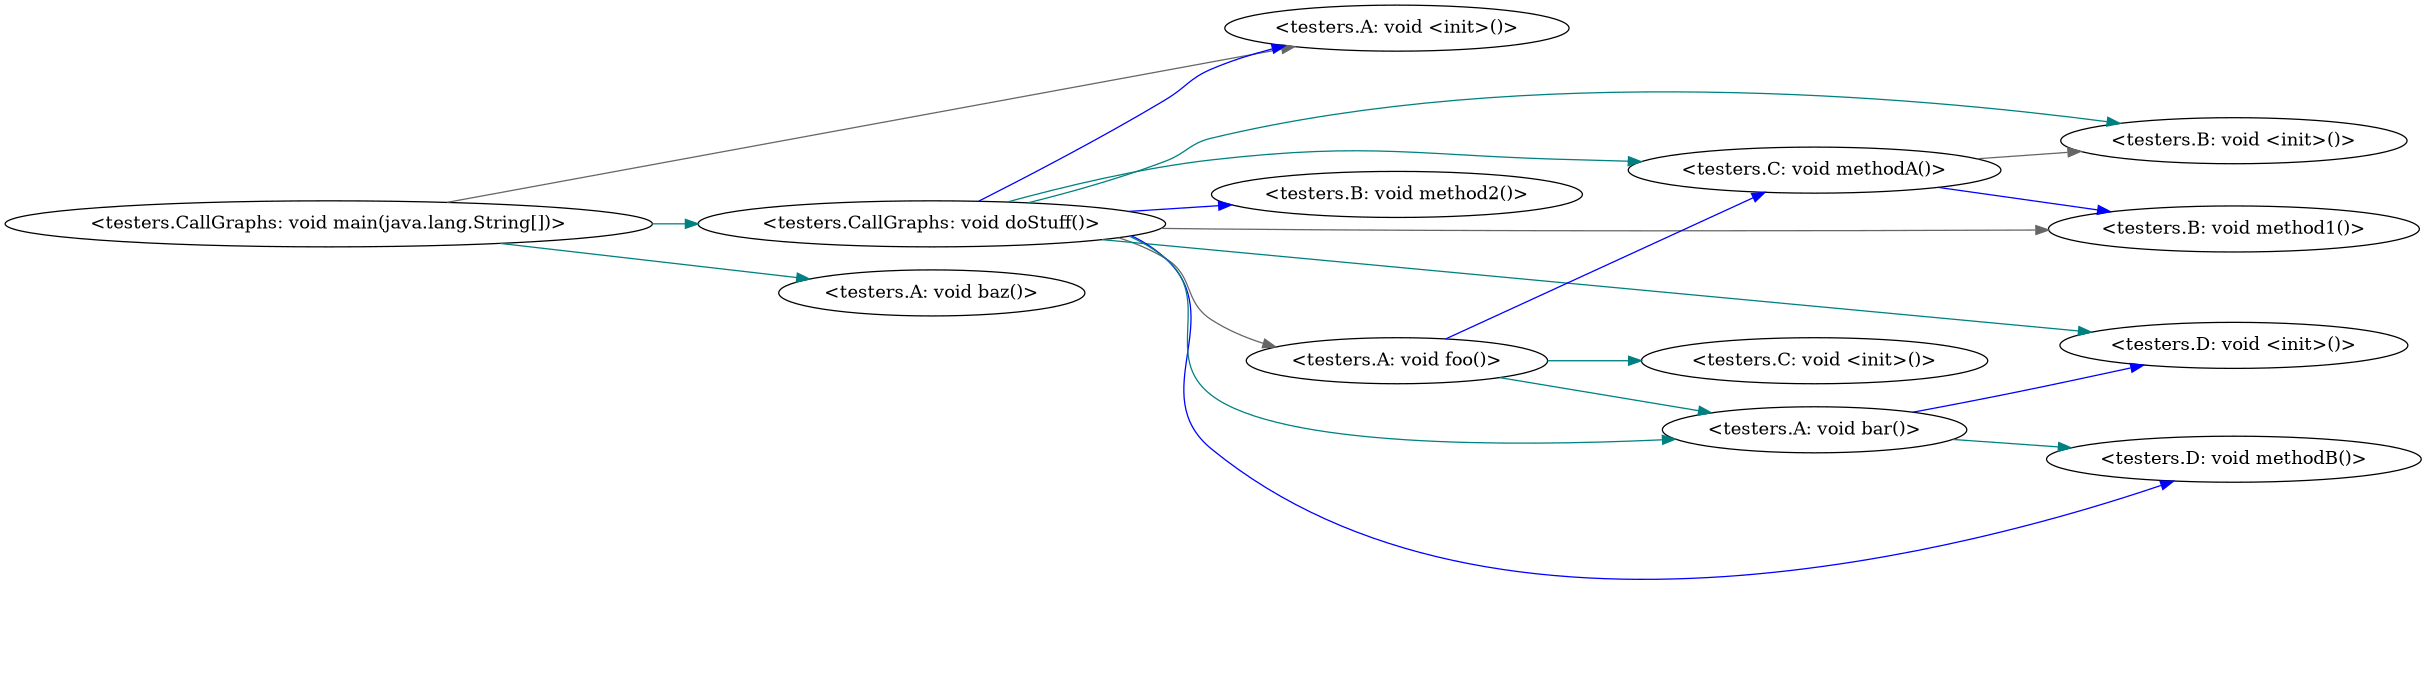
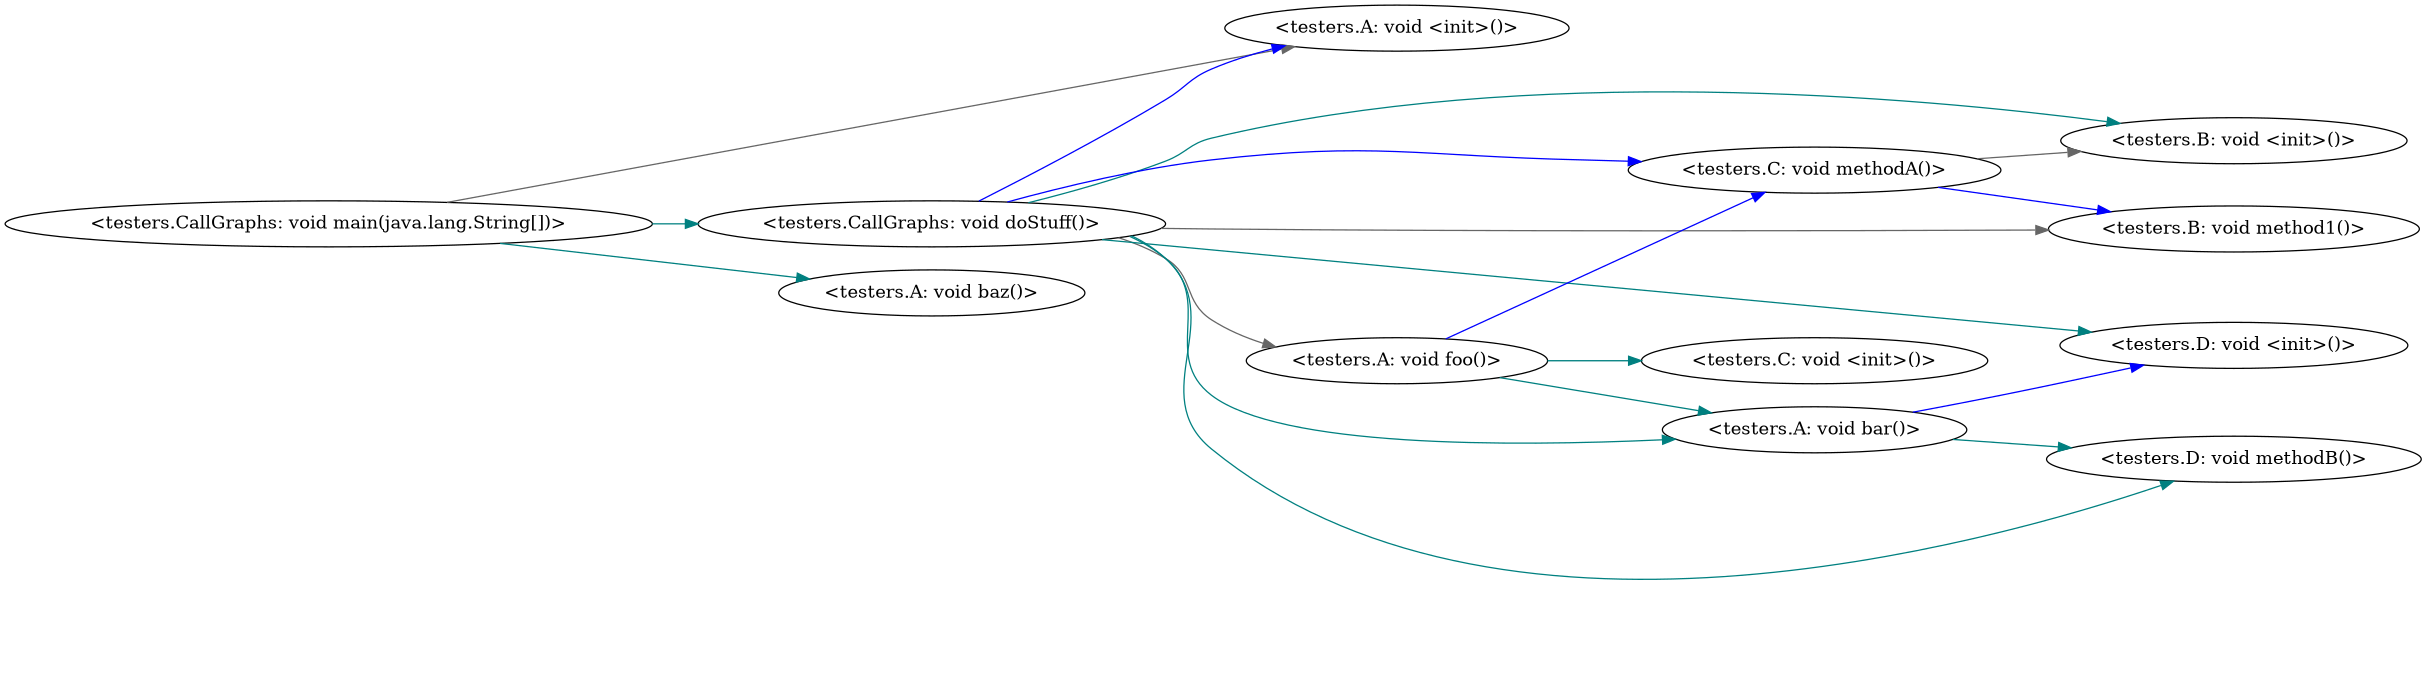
(1315, 152) -> (1315, 152)
(1397, 194) -> none
(1554, 574) -> (1554, 574)
